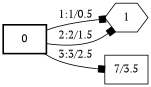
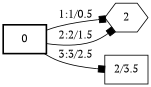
(126, 18) -> (126, 18)
(126, 70) -> (126, 70)
